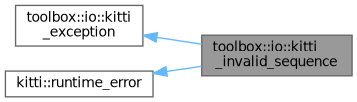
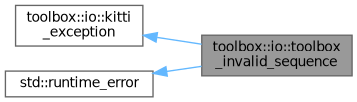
(277, 56) -> (277, 56)
(79, 84) -> (79, 84)
